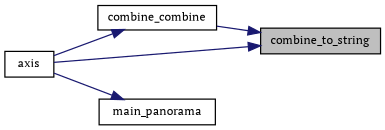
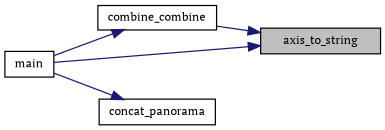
(321, 41) -> (321, 41)
(29, 64) -> (29, 64)
(157, 112) -> (157, 112)
